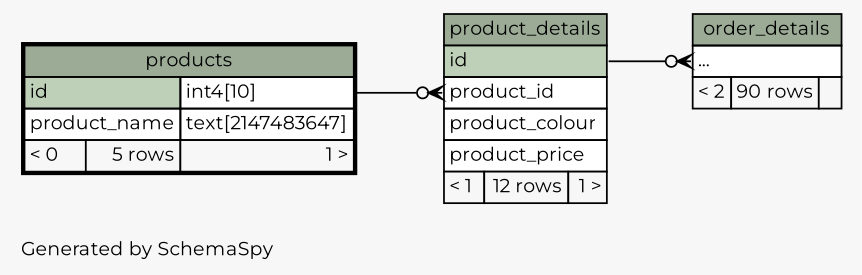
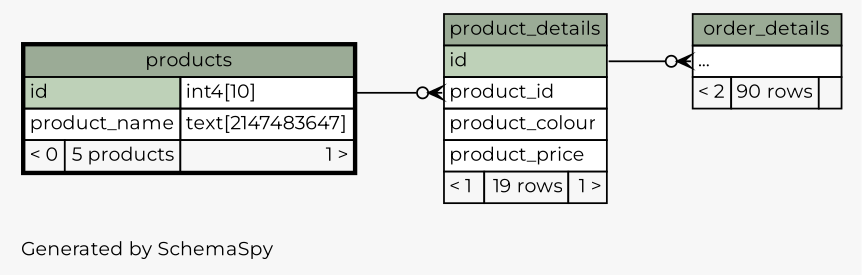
(144, 155) -> (123, 155)
(528, 187) -> (528, 187)
